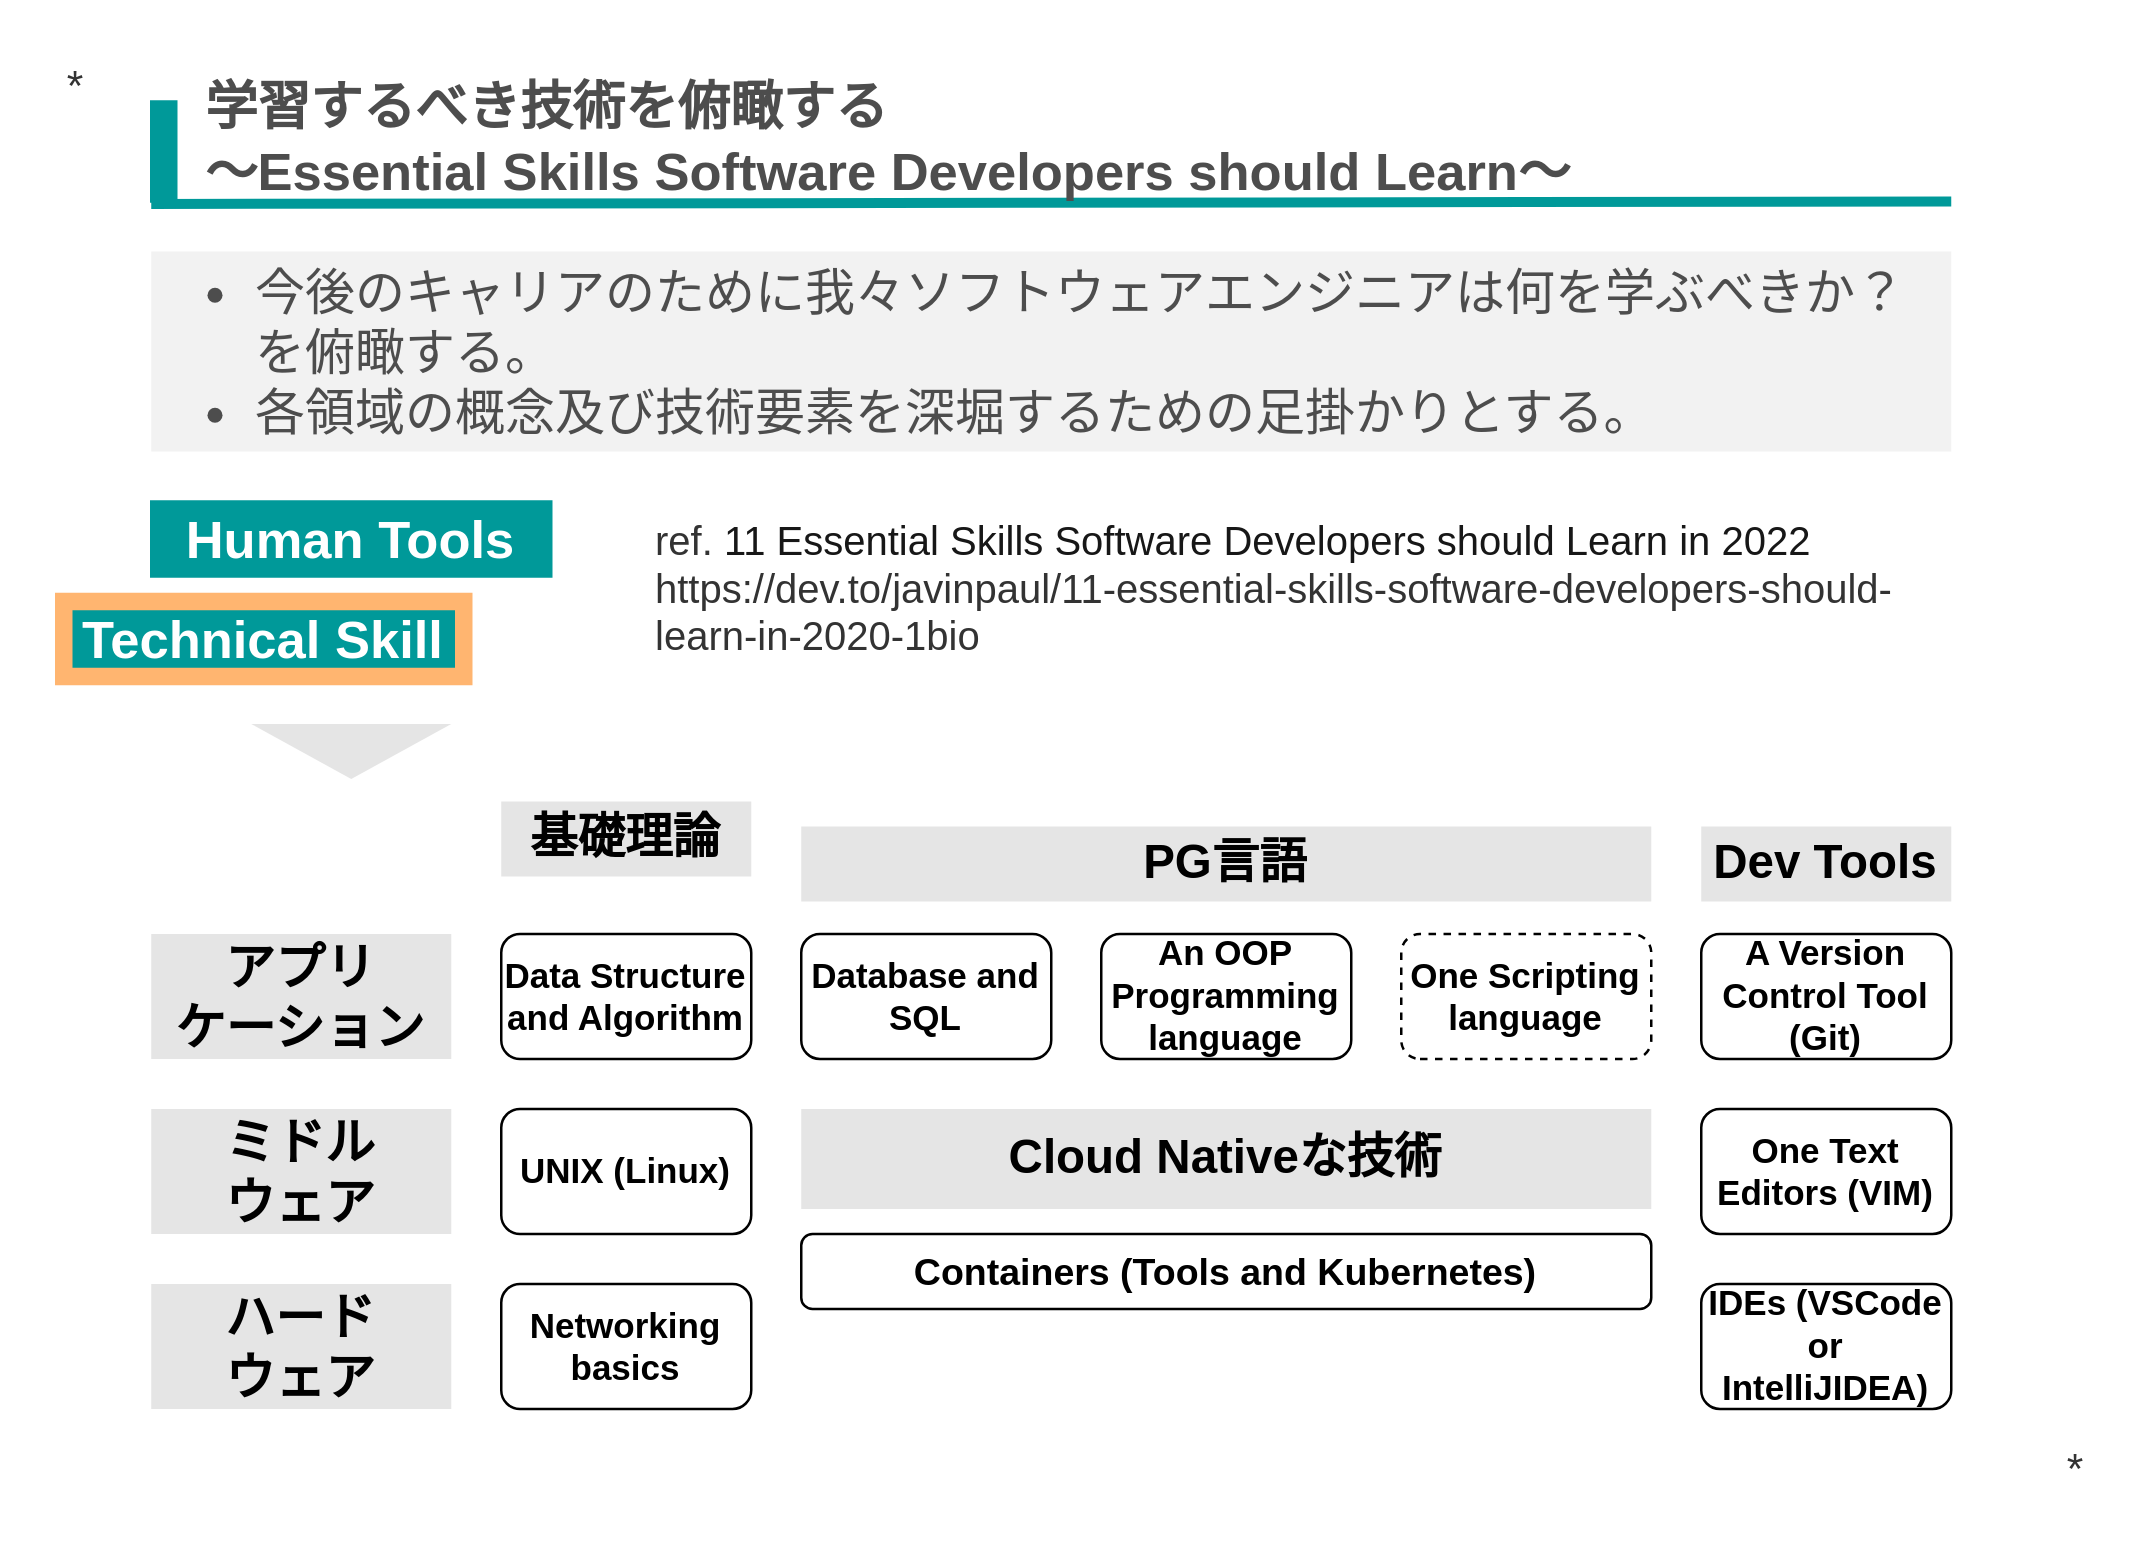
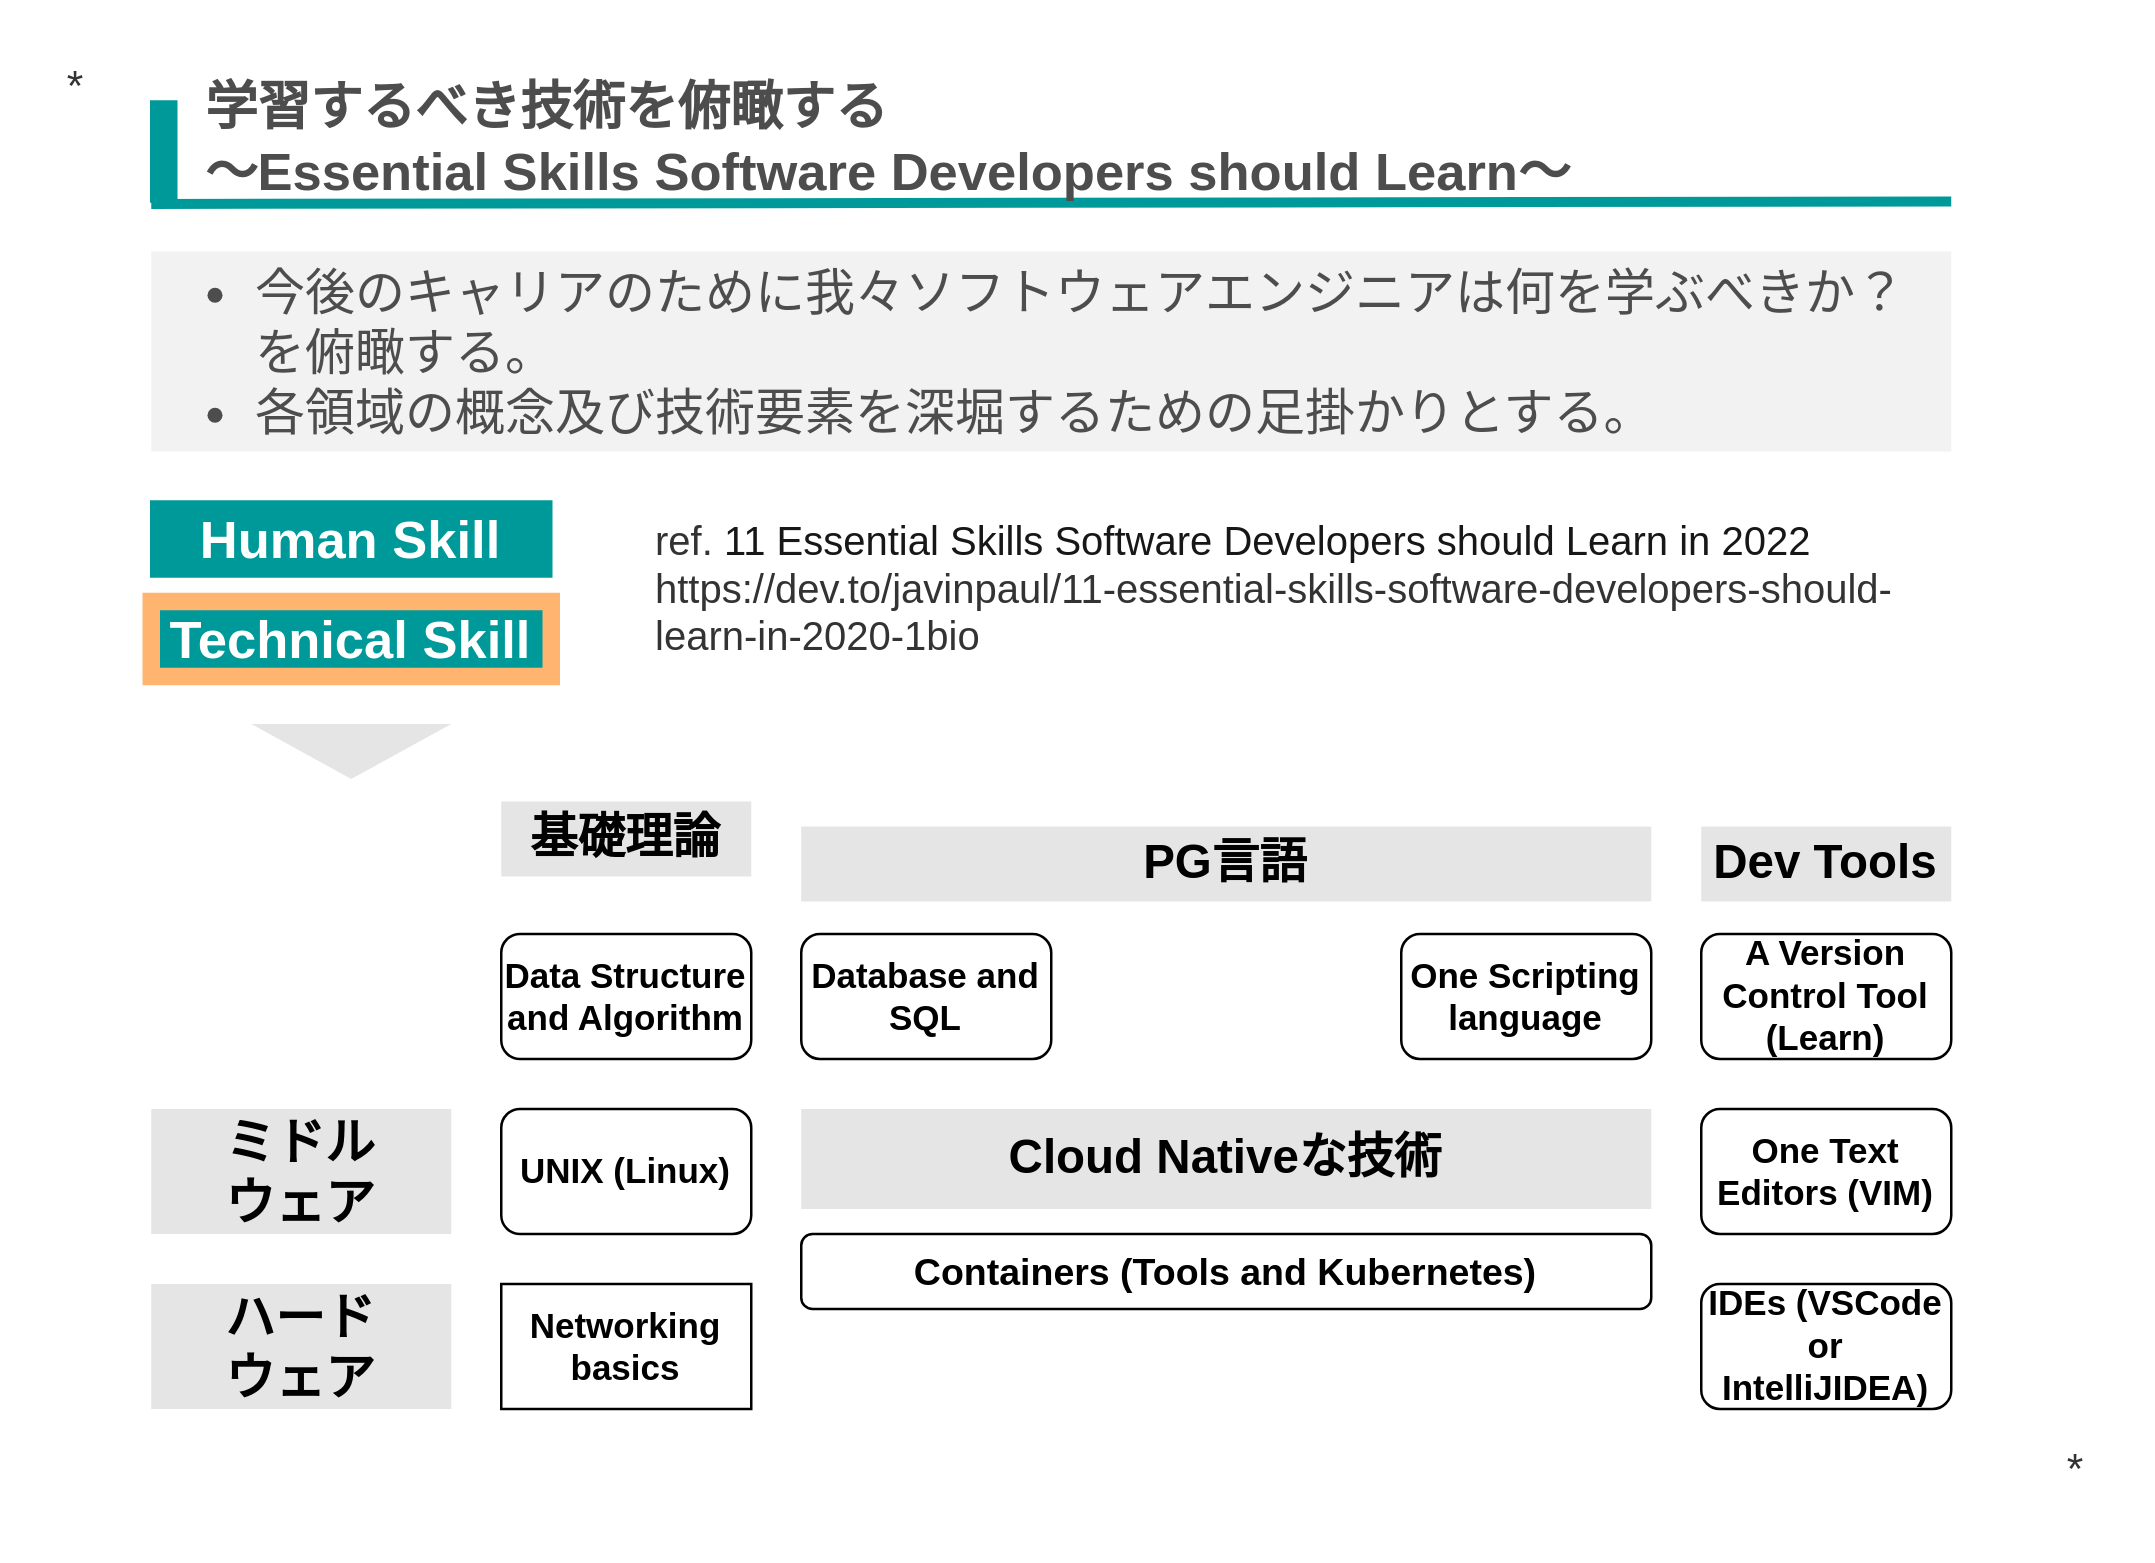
(351, 539) -> (351, 539)
(264, 639) -> (351, 639)
(301, 996) -> none
(1226, 996) -> none
(1526, 996) -> (1526, 996)
(1826, 996) -> (1826, 996)
(626, 1346) -> (626, 1346)
